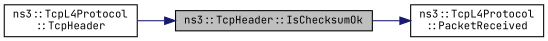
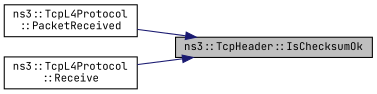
(71, 21) -> (71, 73)
(386, 21) -> (162, 33)
